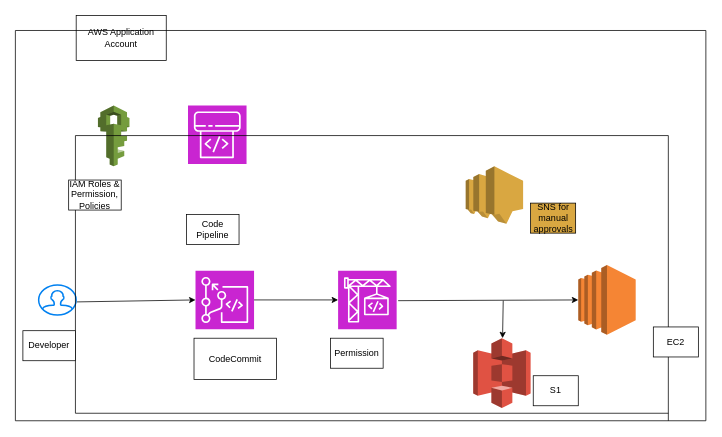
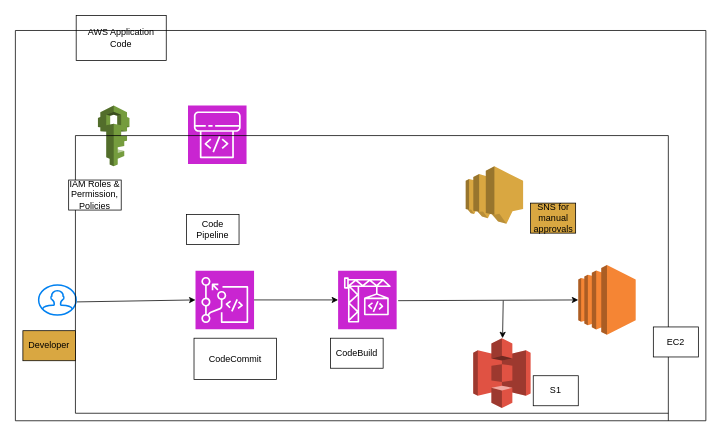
(121, 38) -> (121, 38)
(49, 345) -> (49, 345)
(357, 353) -> (357, 353)
